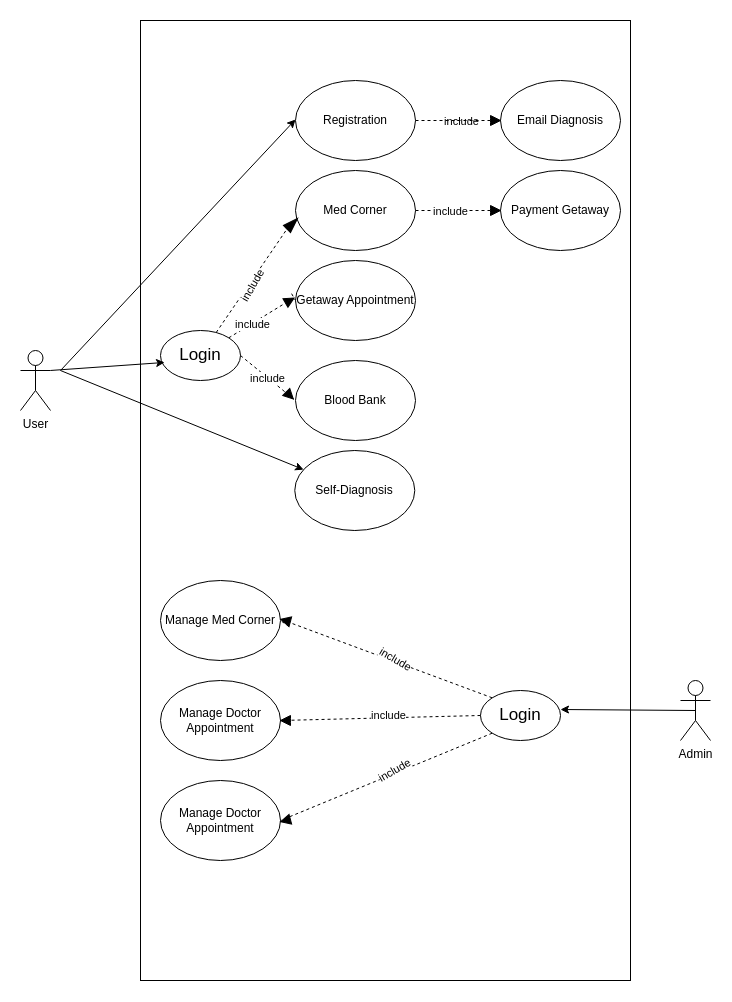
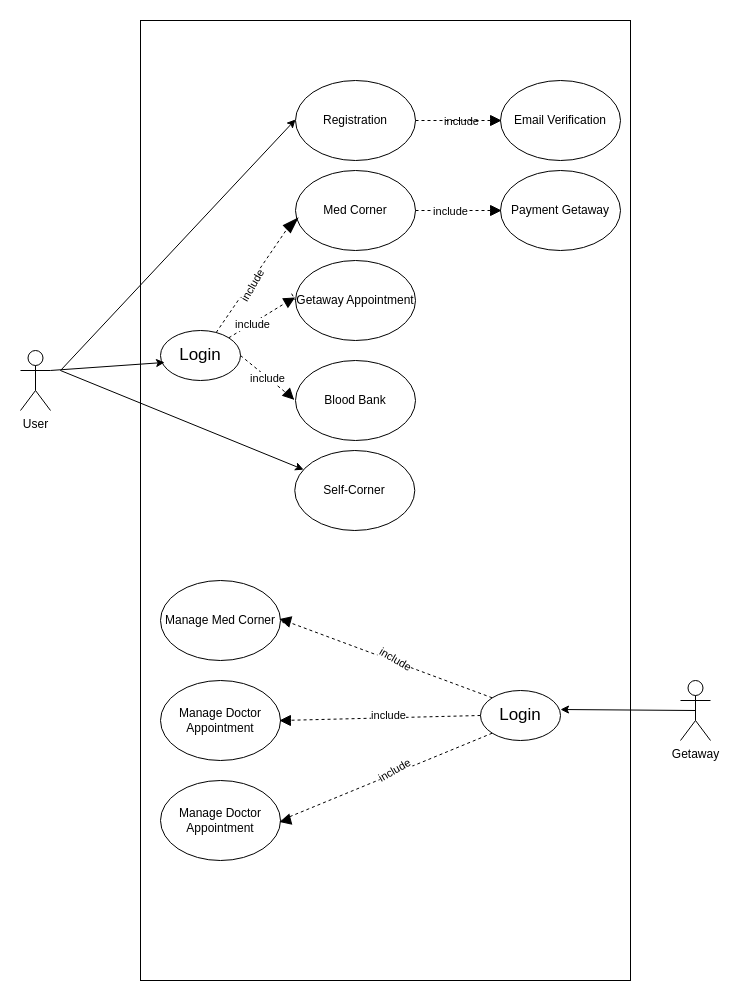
(561, 121) -> (561, 121)
(355, 491) -> (355, 491)
(696, 755) -> (696, 755)
